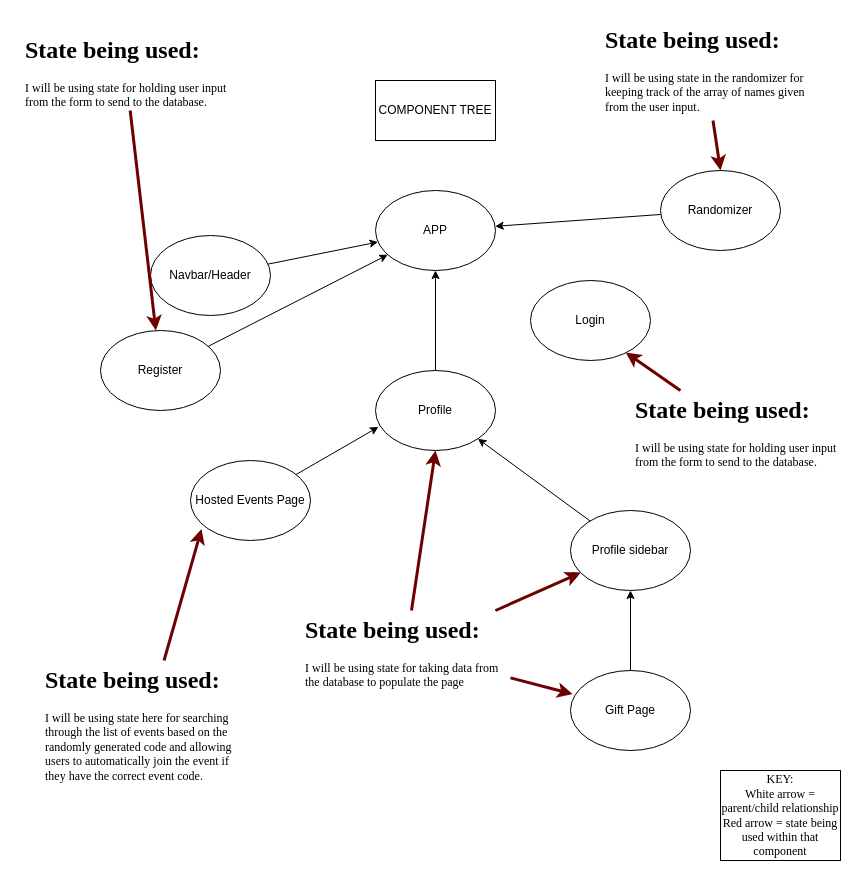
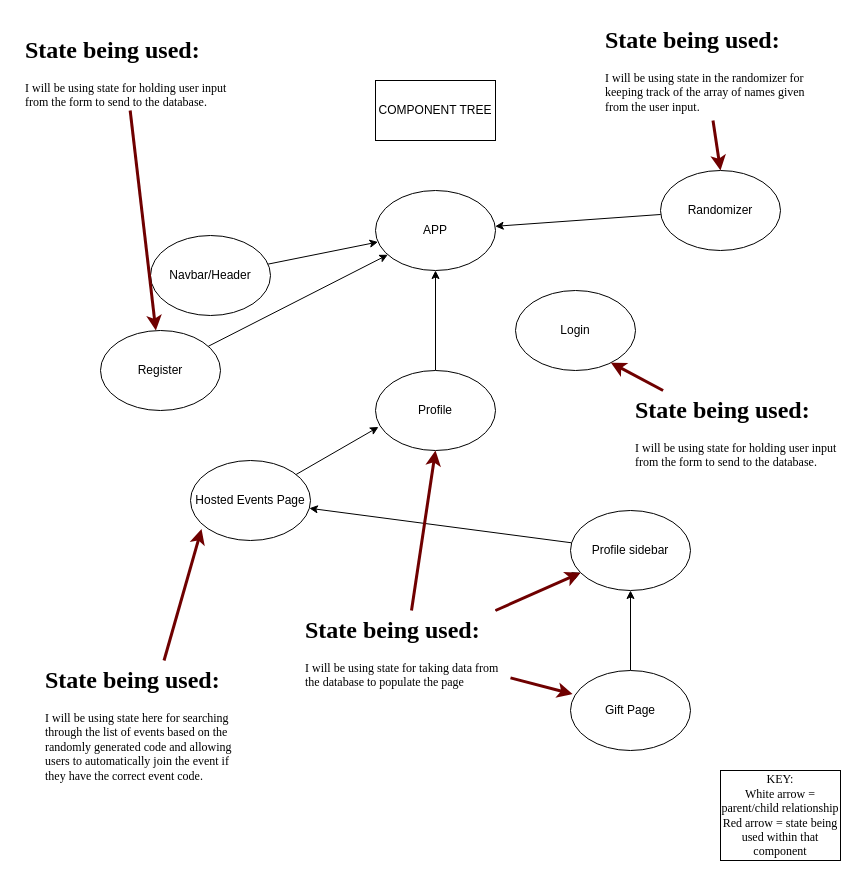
(591, 321) -> (576, 331)
(537, 482) -> (444, 526)
